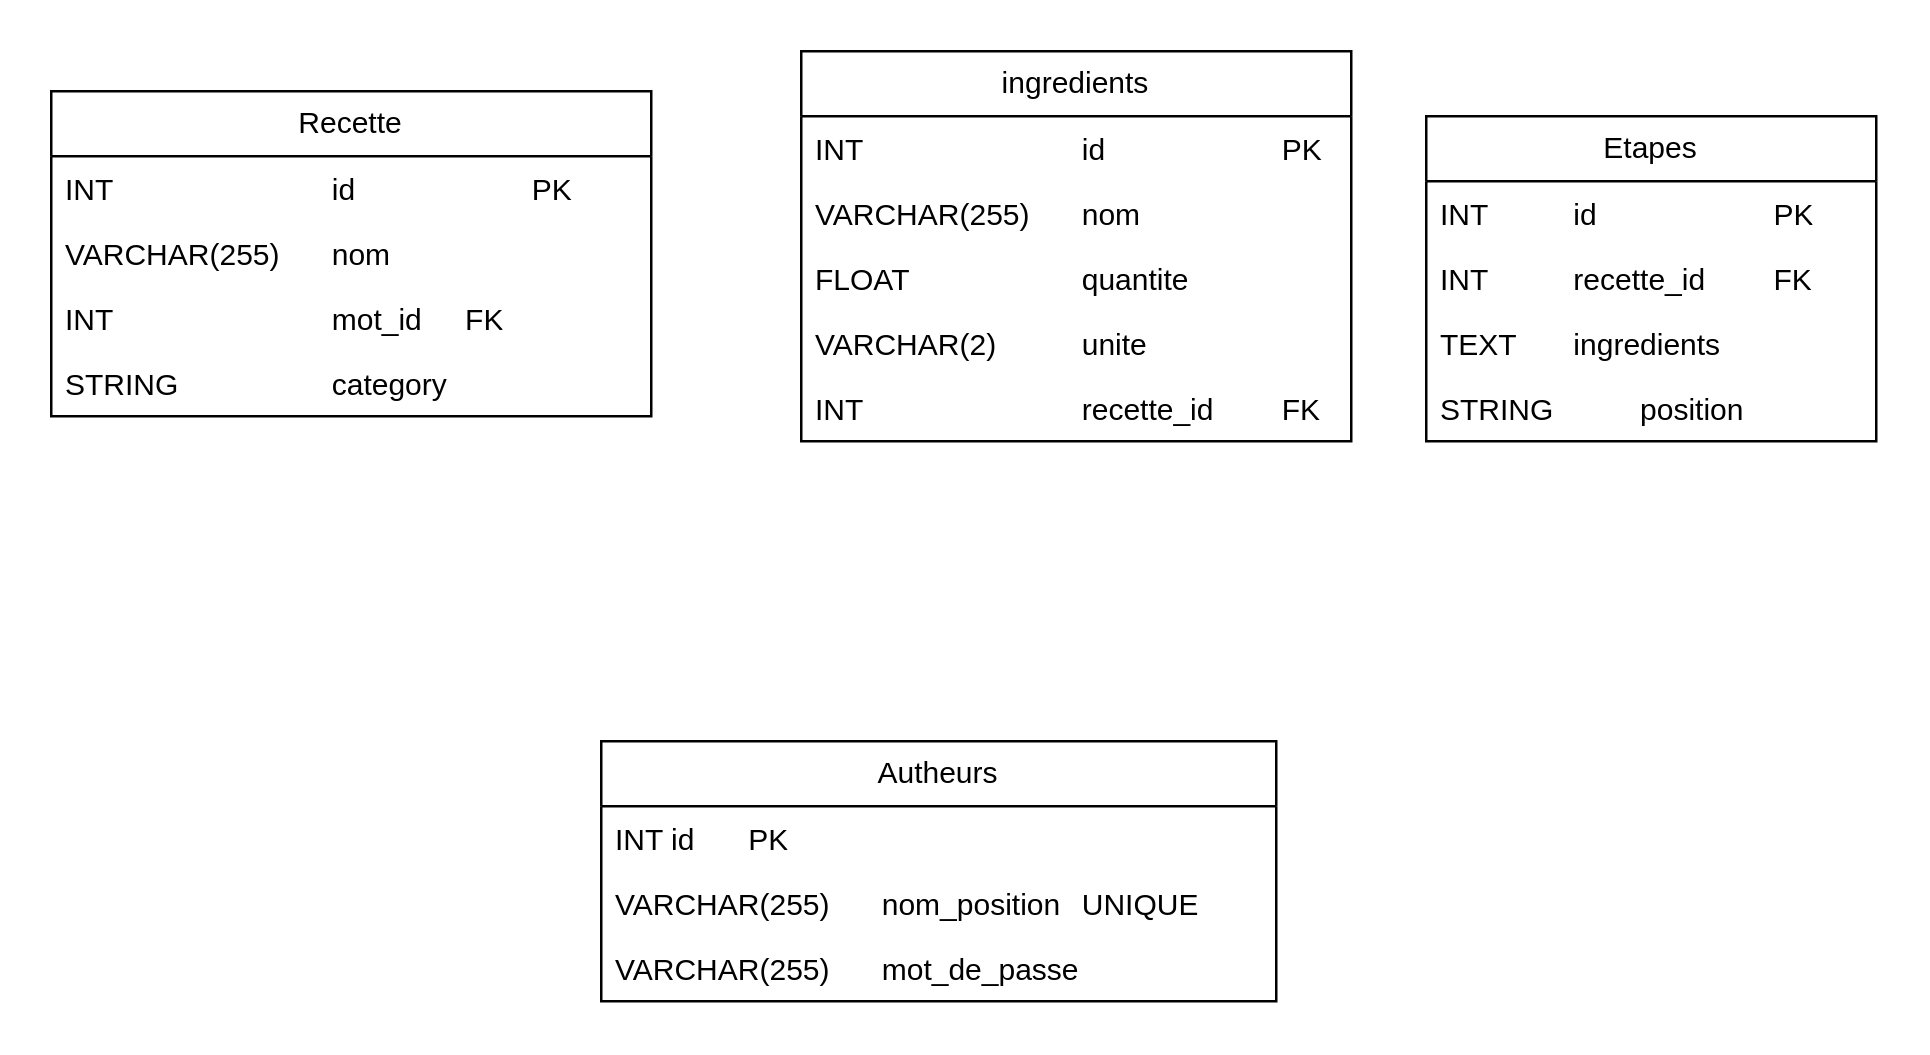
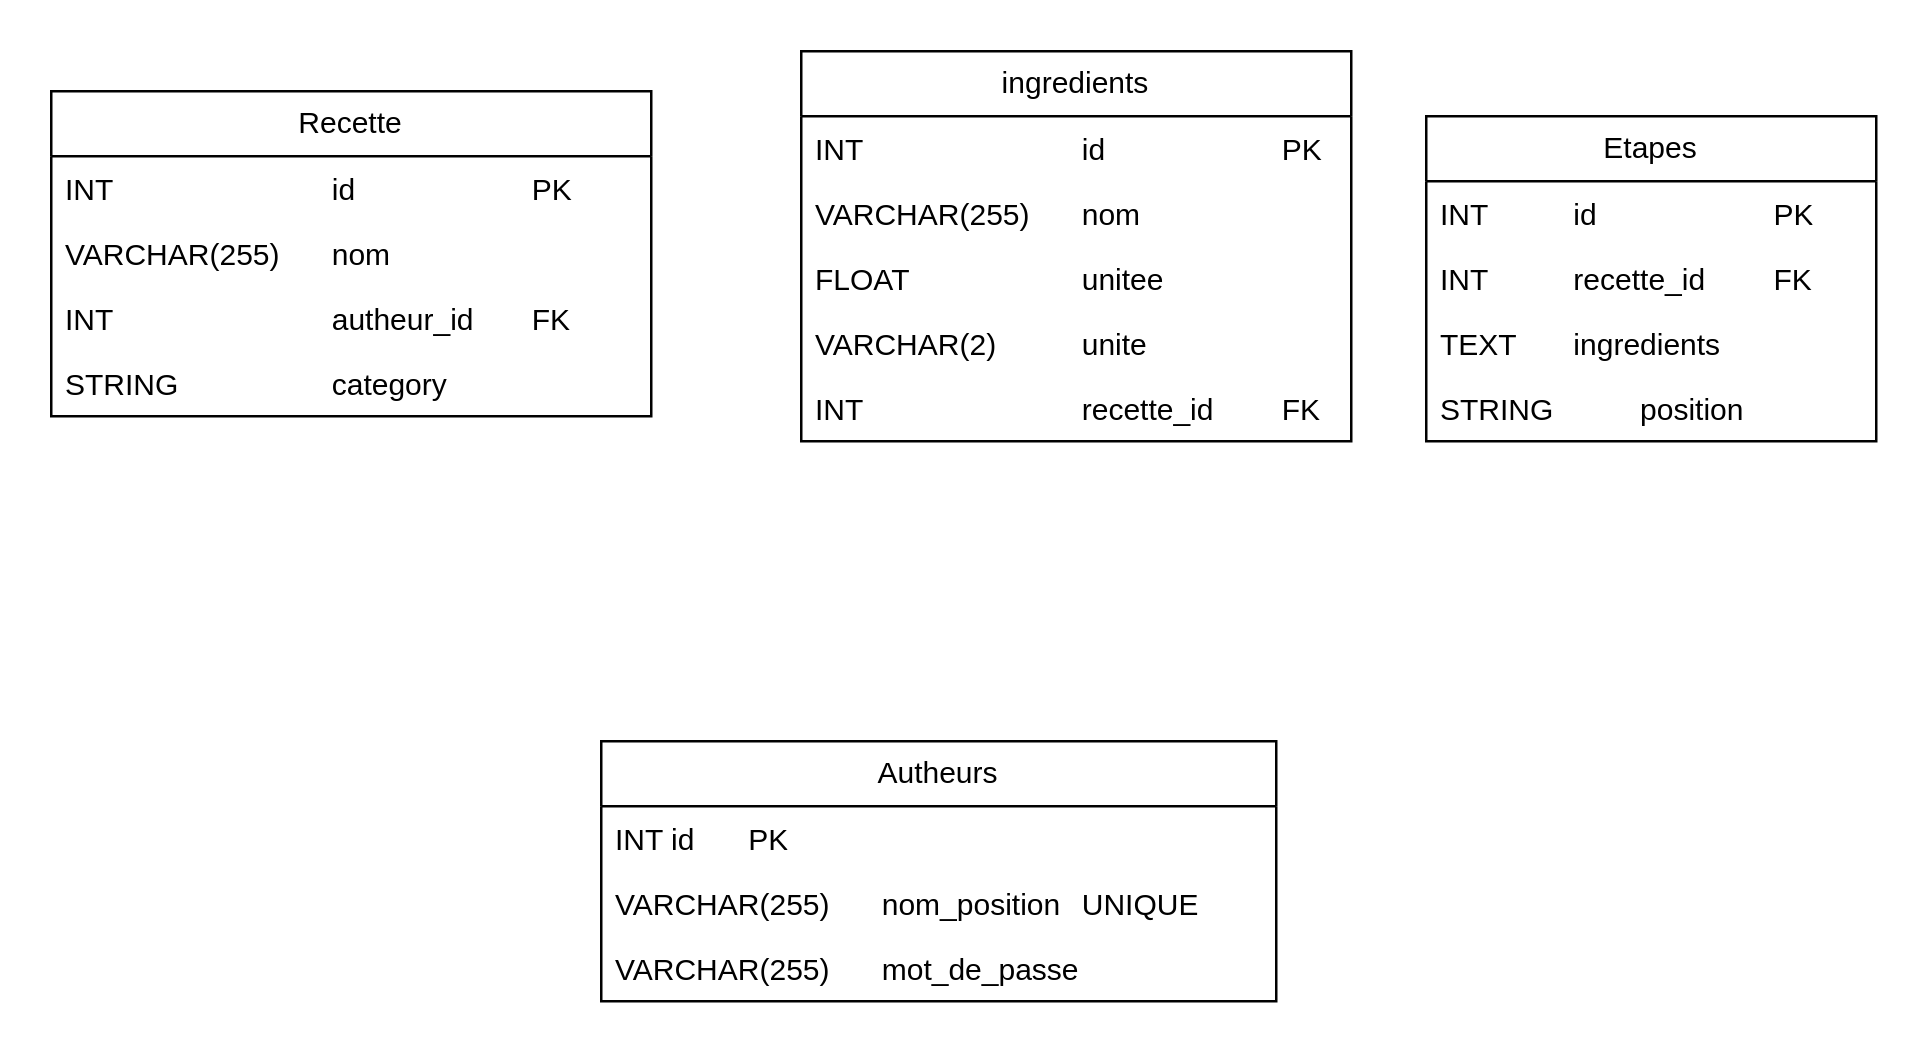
(947, 282) -> (930, 282)
(197, 322) -> (230, 322)
